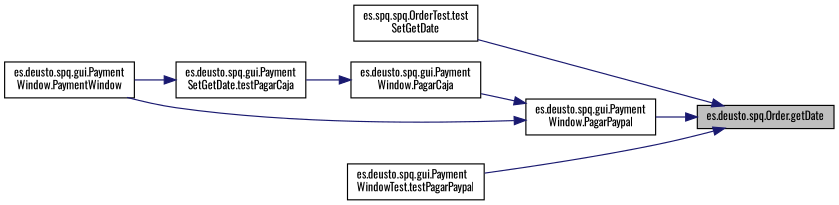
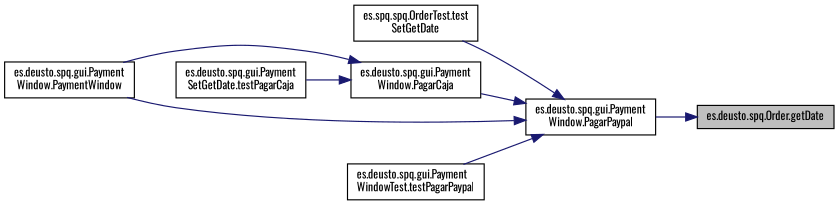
(595, 71) -> (509, 65)
(149, 80) -> (236, 45)
(600, 155) -> (498, 151)
